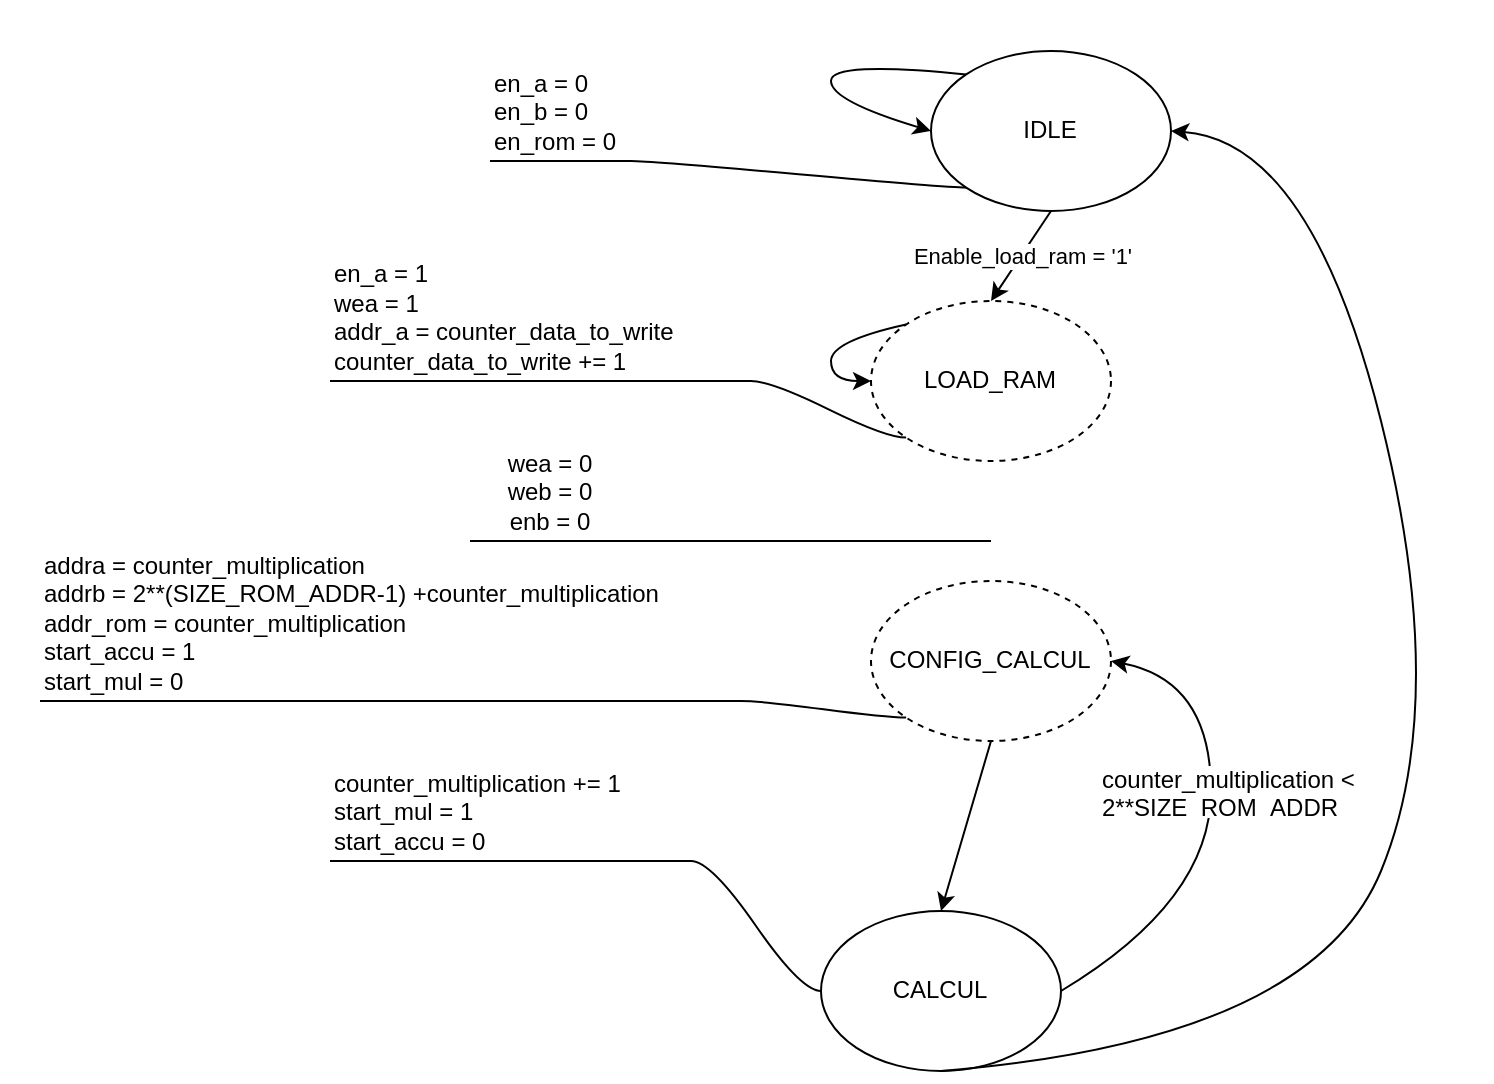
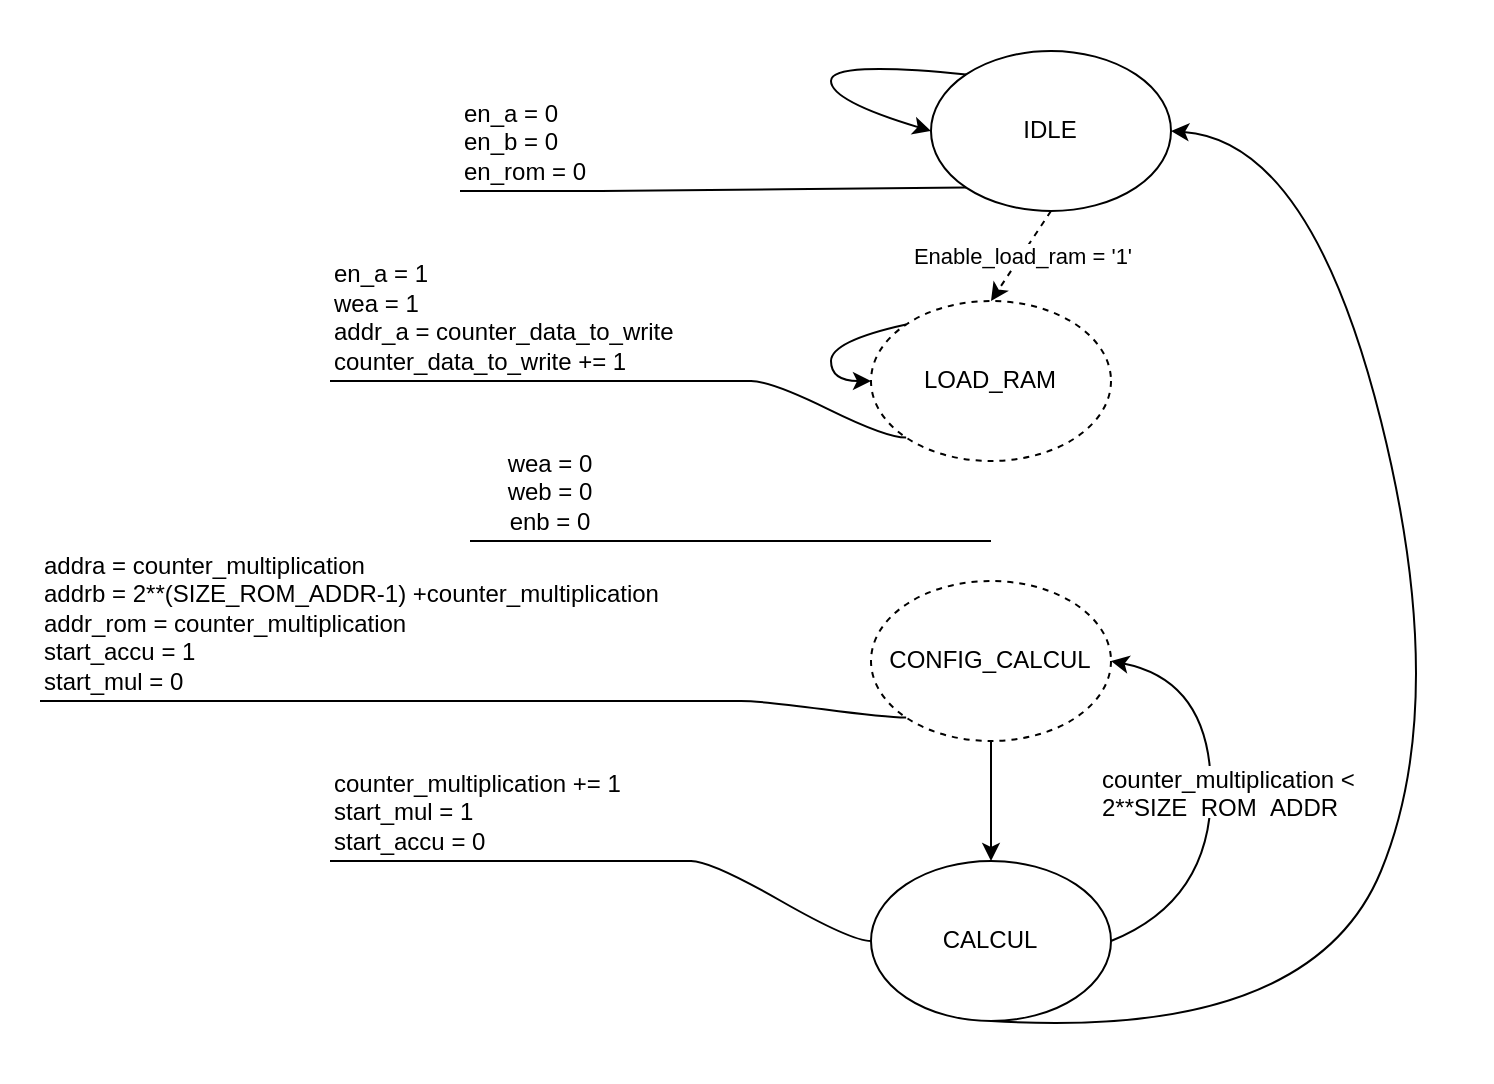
(561, 101) -> (531, 131)
(1040, 228) -> (1040, 228)
(941, 991) -> (991, 941)
